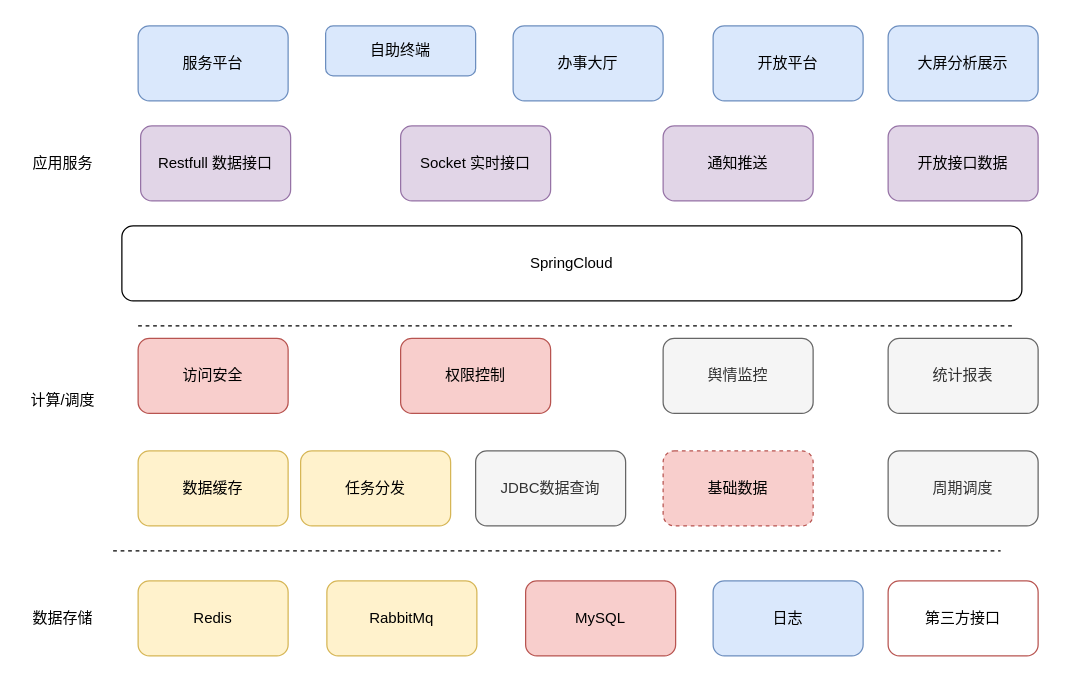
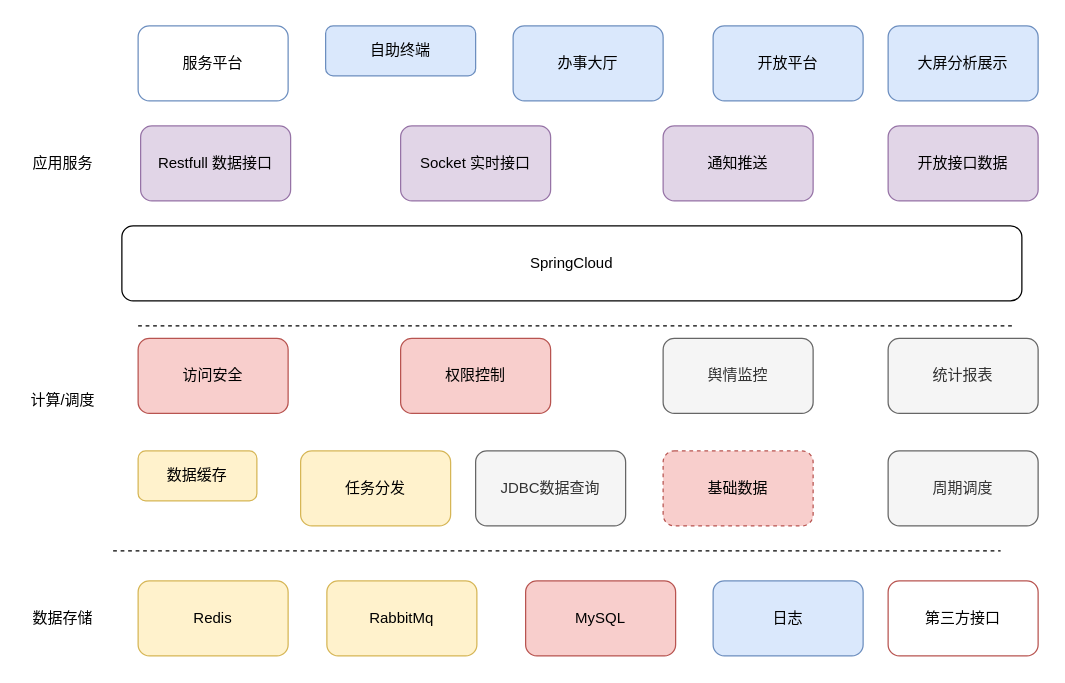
(213, 63) -> (213, 63)
(213, 488) -> (198, 476)
